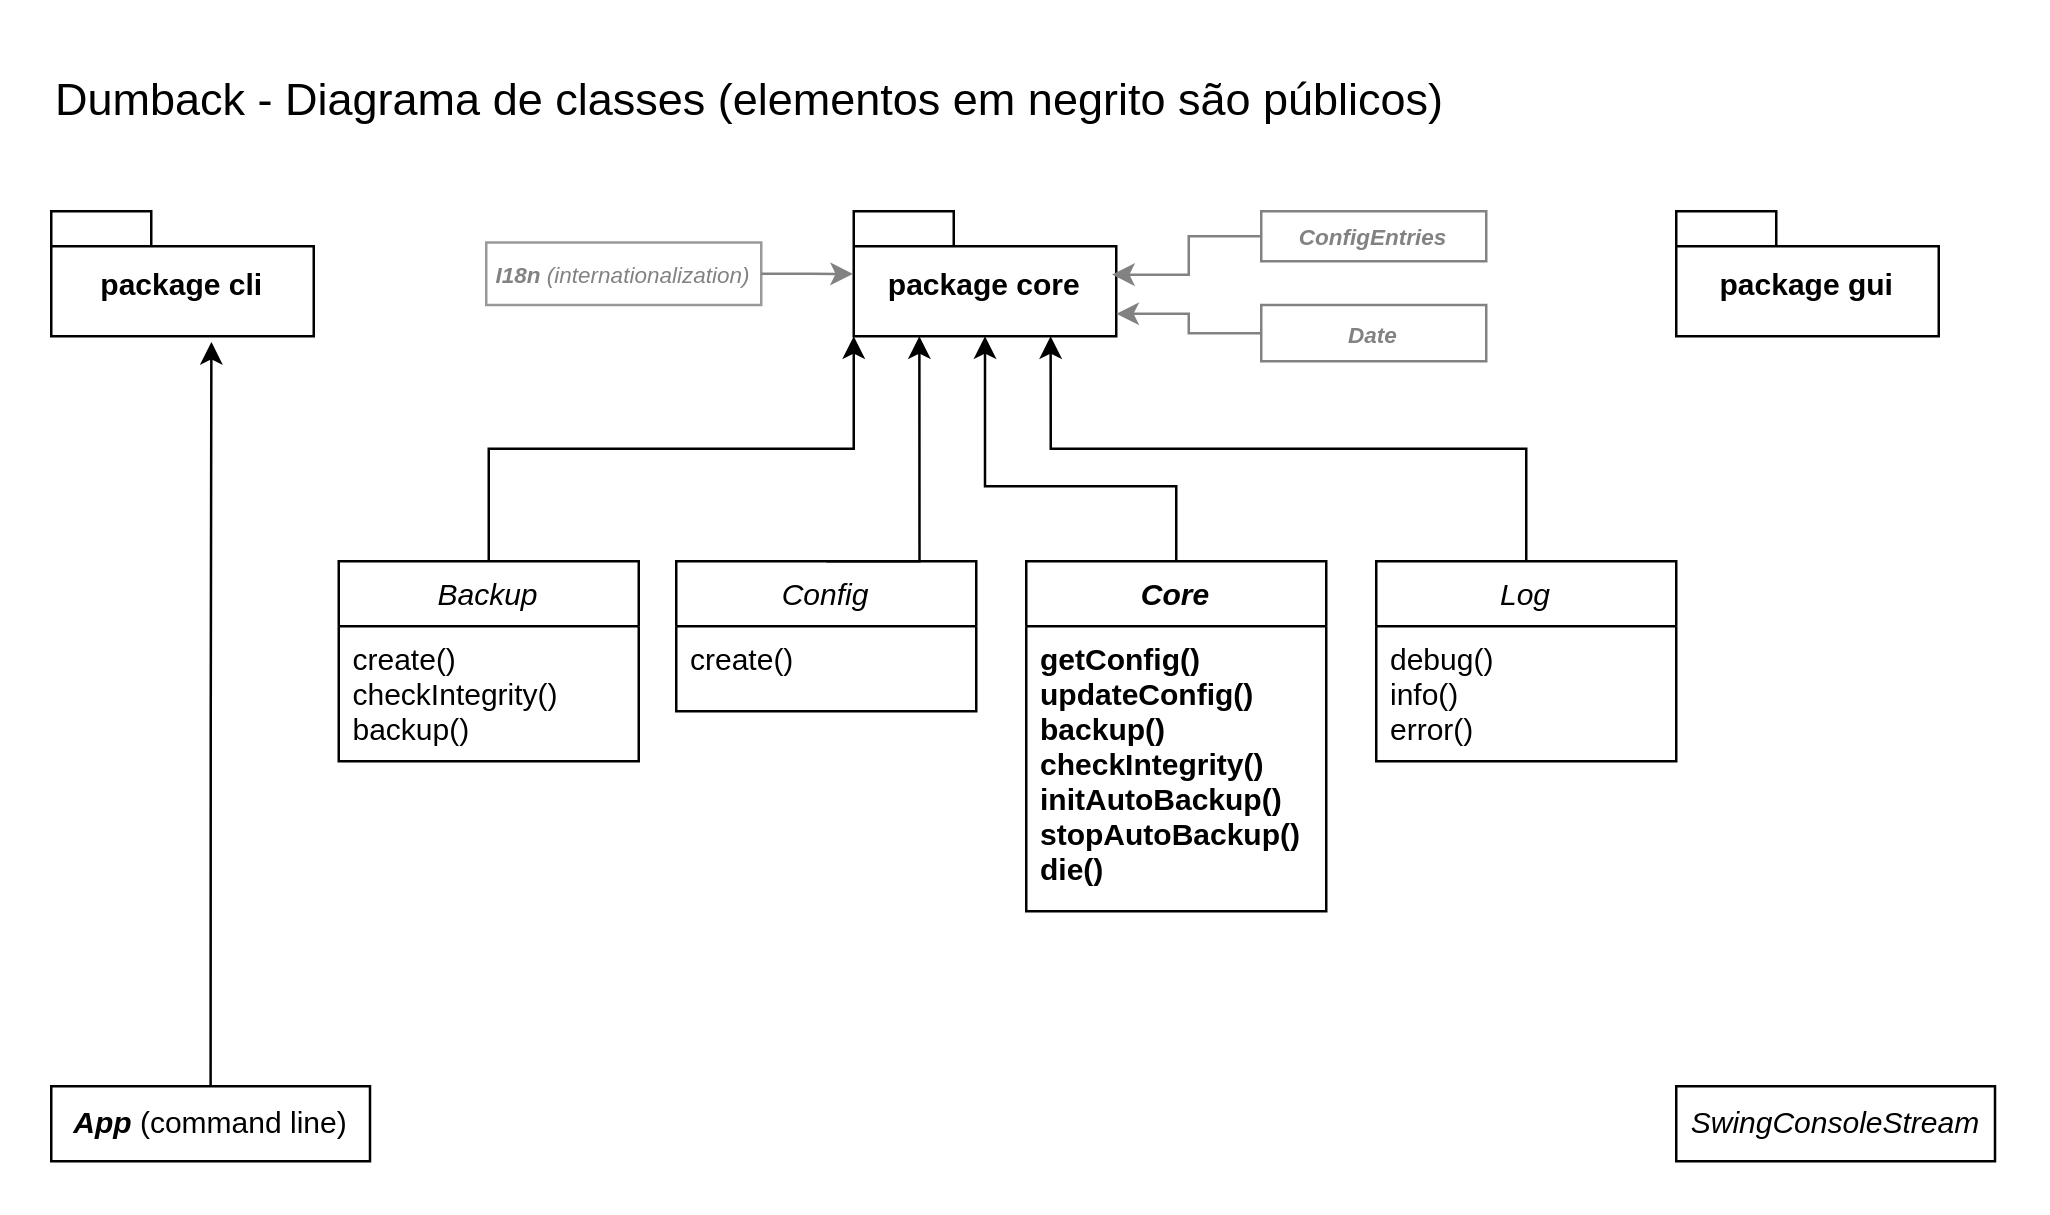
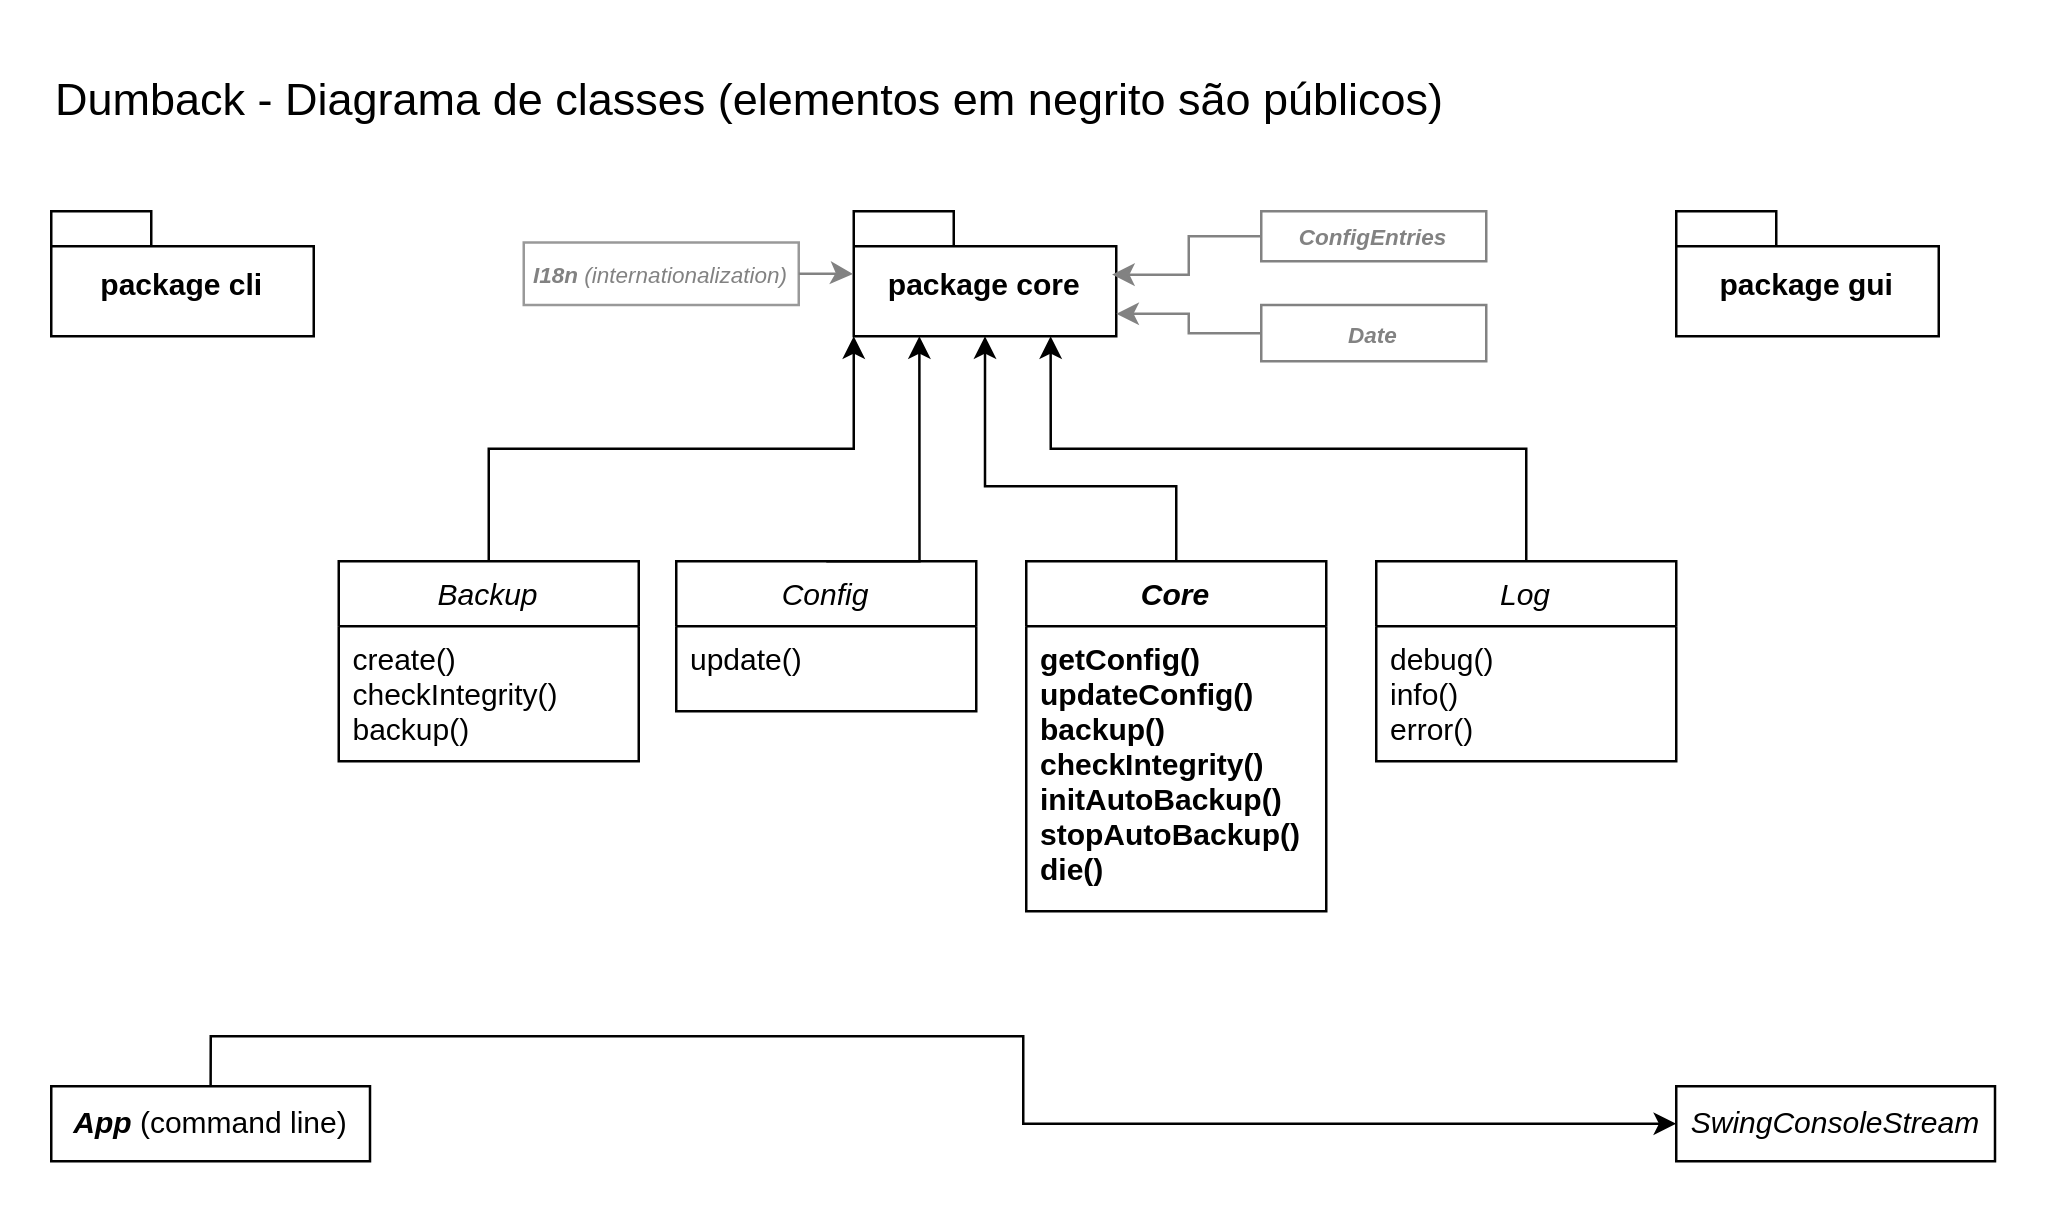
(624, 274) -> (661, 274)
(757, 660) -> (757, 660)
(211, 699) -> (977, 1036)
